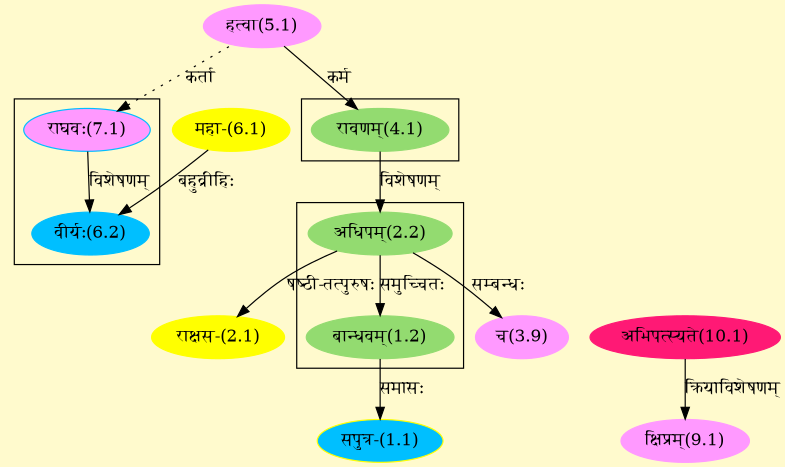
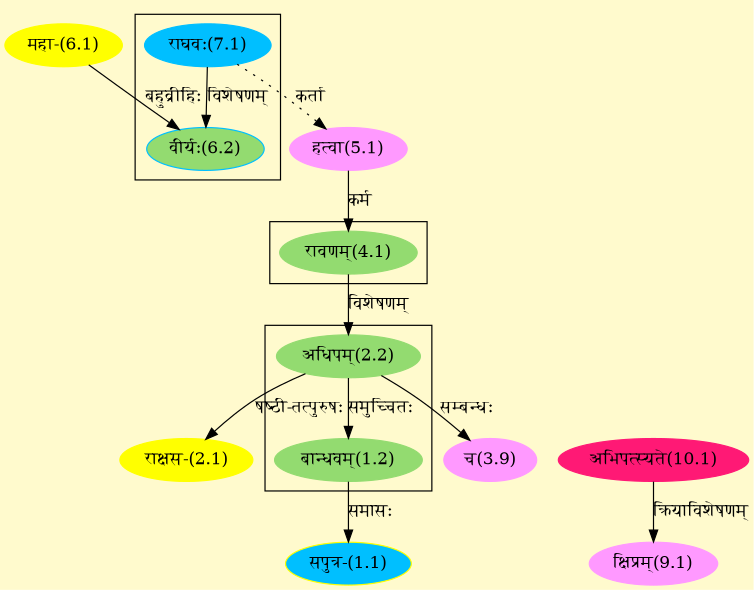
(180, 75) -> (272, 87)
(87, 130) -> (208, 45)
(91, 234) -> (205, 149)
